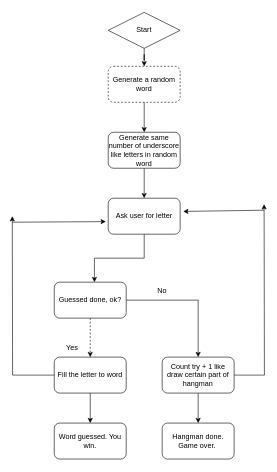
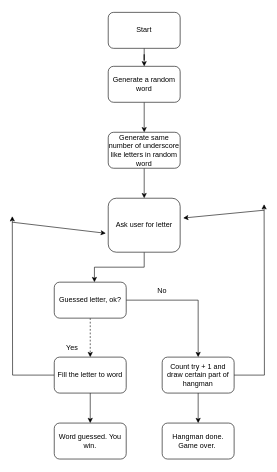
(144, 30) -> (144, 30)
(144, 84) -> (144, 84)
(144, 216) -> (144, 225)
(90, 300) -> (90, 300)
(198, 375) -> (198, 375)
